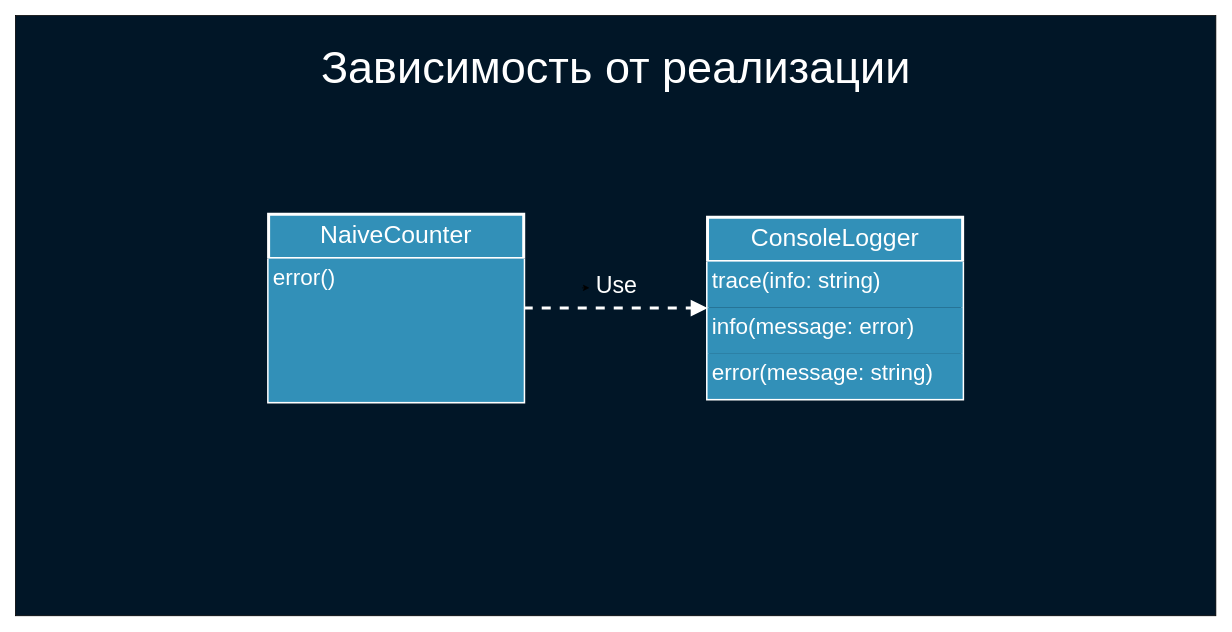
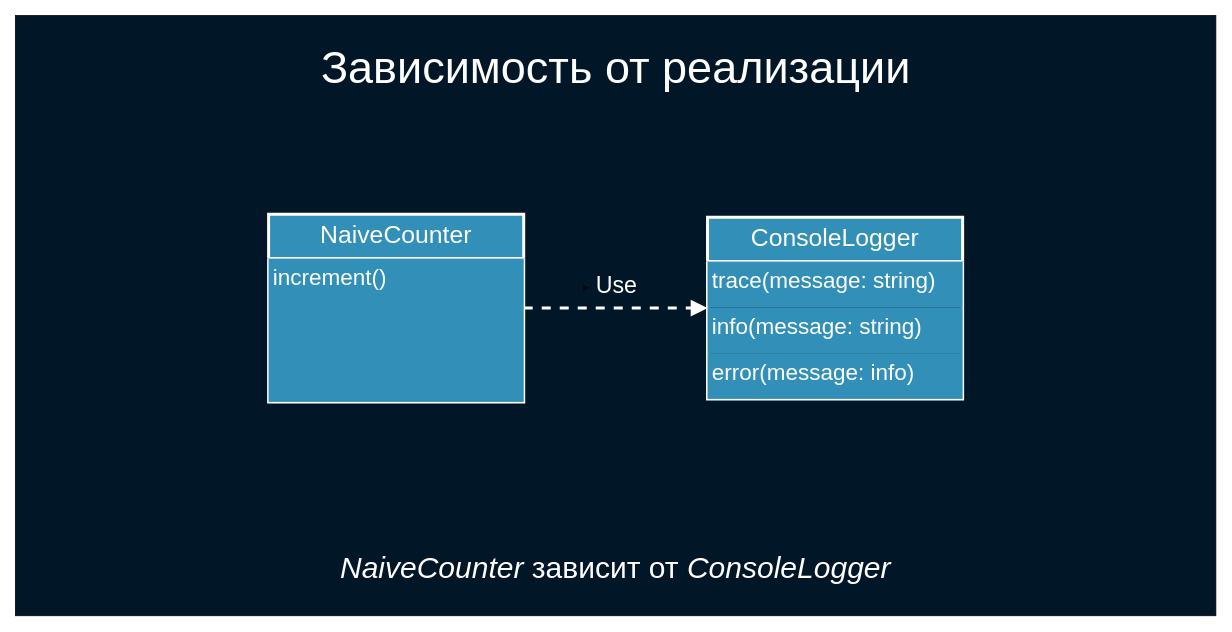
(317, 278) -> (339, 278)
(819, 281) -> (841, 281)
(829, 326) -> (832, 326)
(841, 372) -> (829, 372)
none -> (615, 567)
